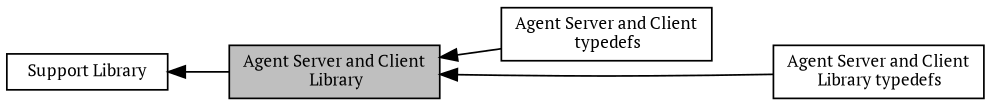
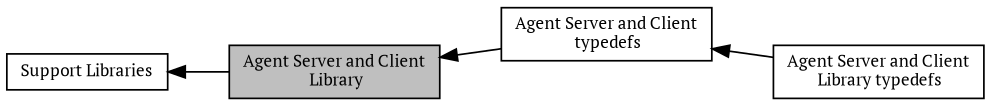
(87, 72) -> (87, 72)
(615, 76) -> (751, 54)
